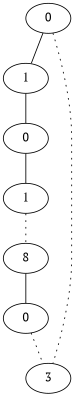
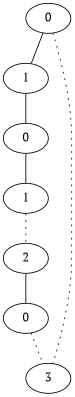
(26, 258) -> (26, 258)
